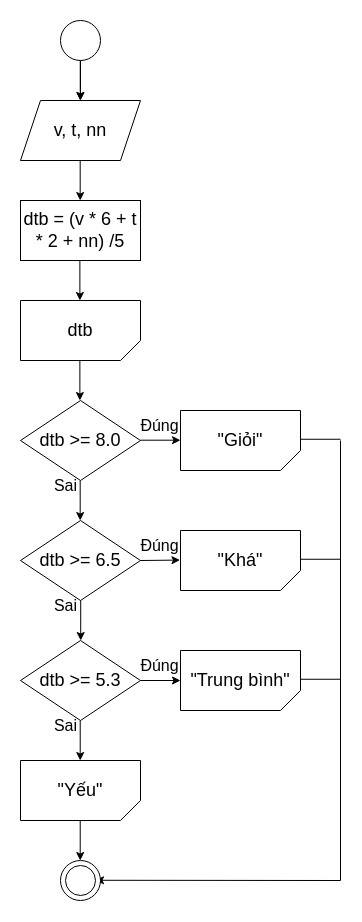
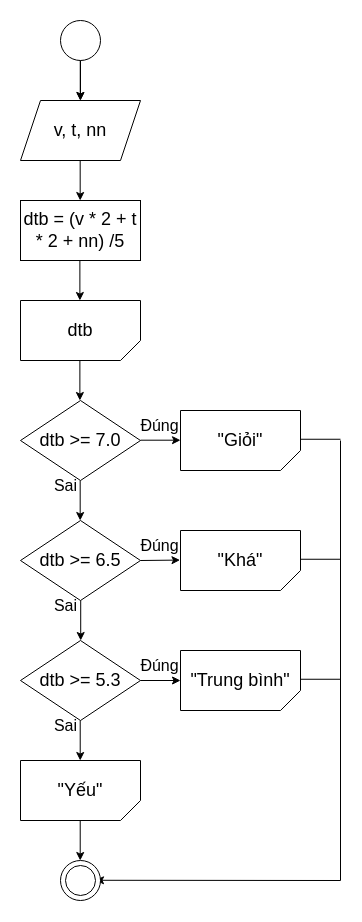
(81, 231) -> (81, 231)
(81, 441) -> (81, 441)
